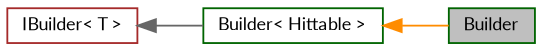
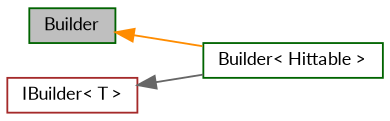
(425, 26) -> (168, 41)
